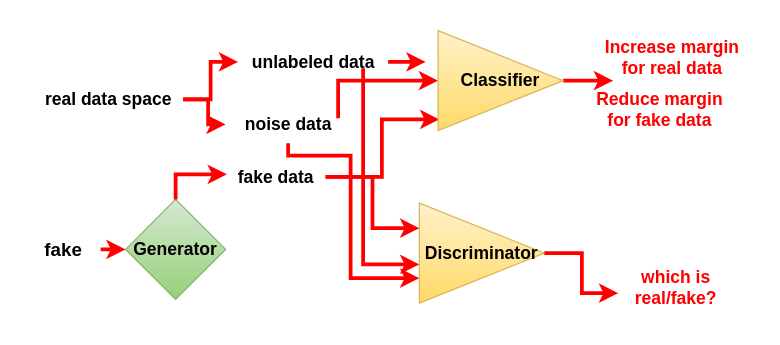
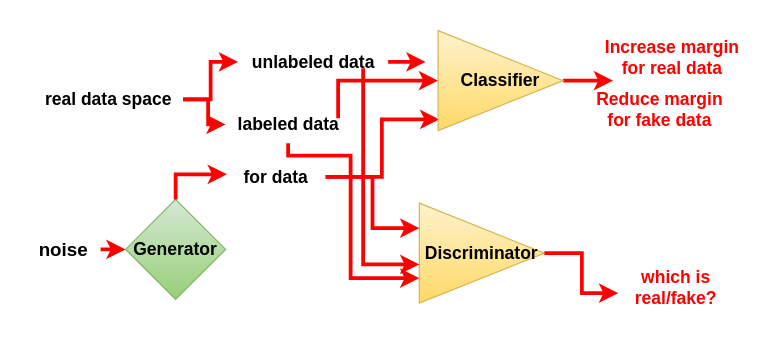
(289, 124) -> (289, 124)
(276, 177) -> (276, 177)
(64, 249) -> (64, 249)
